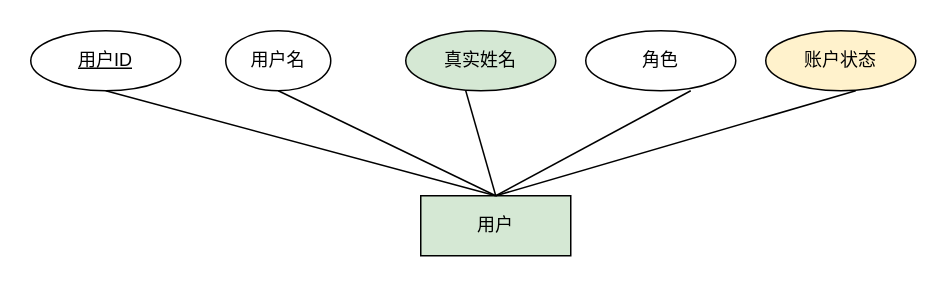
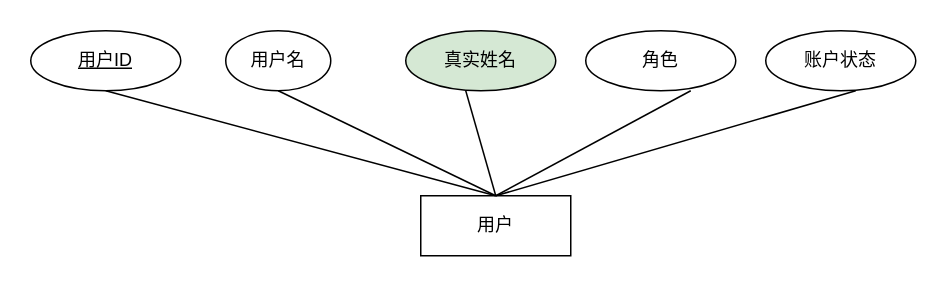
(841, 61) -> (841, 61)
(496, 226) -> (496, 226)
